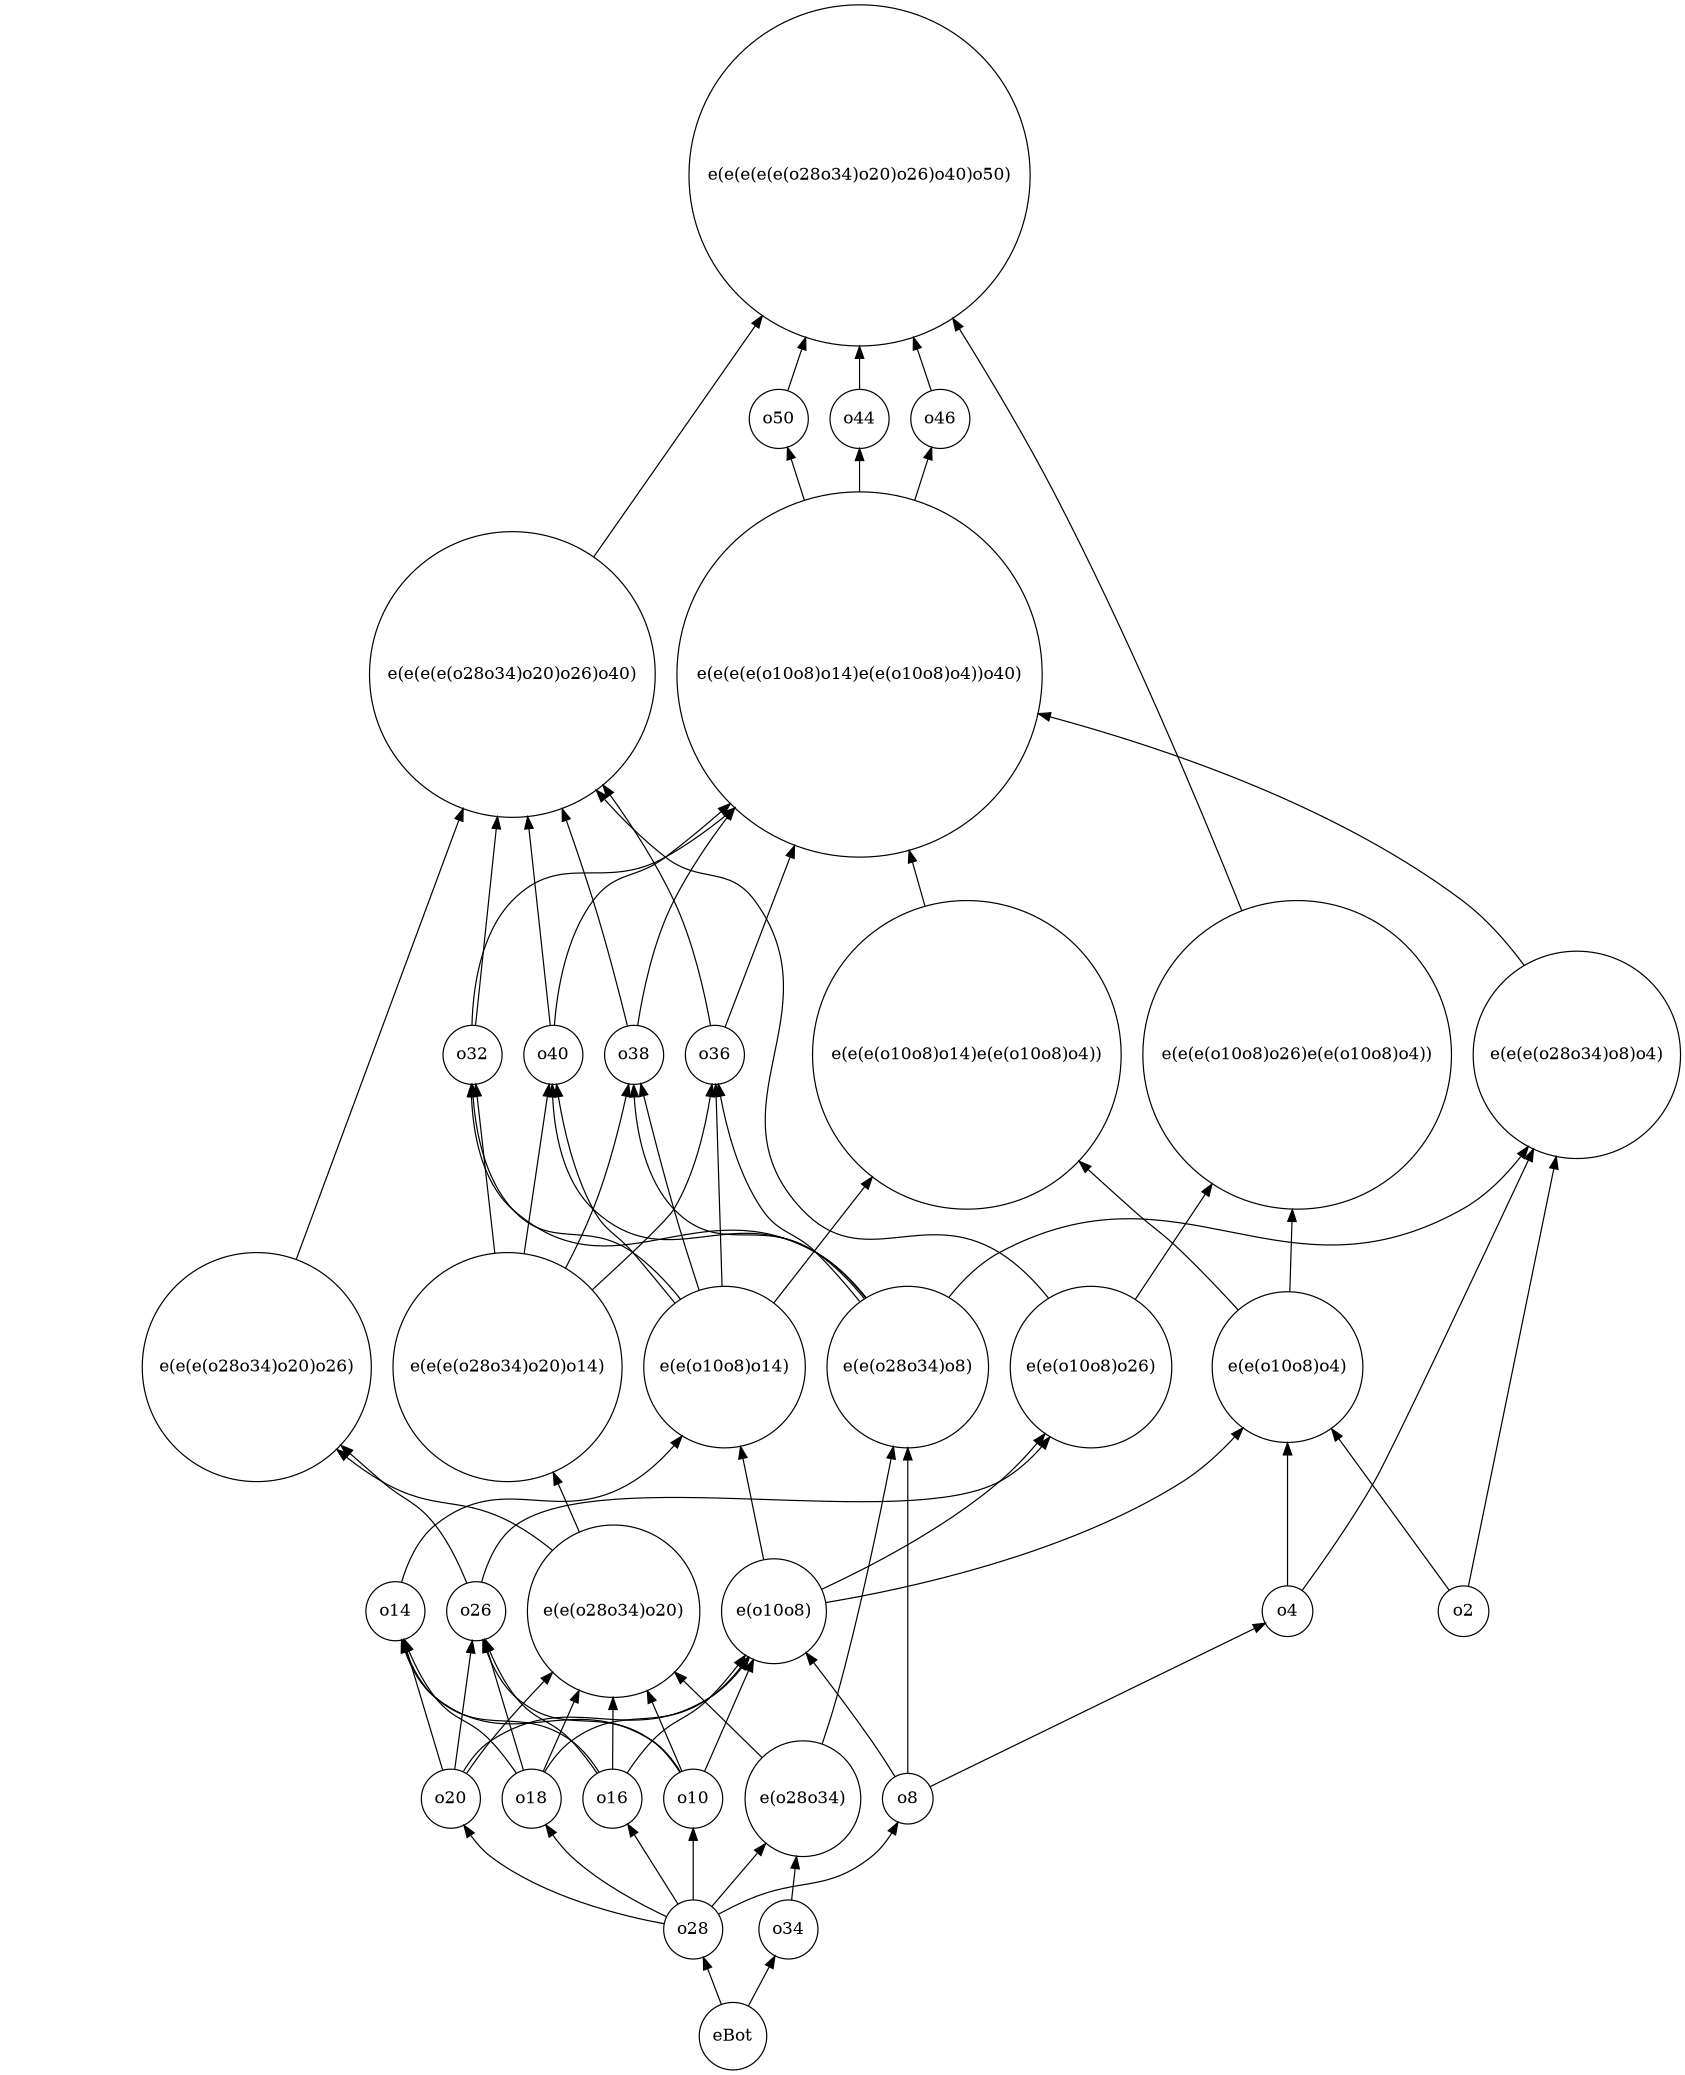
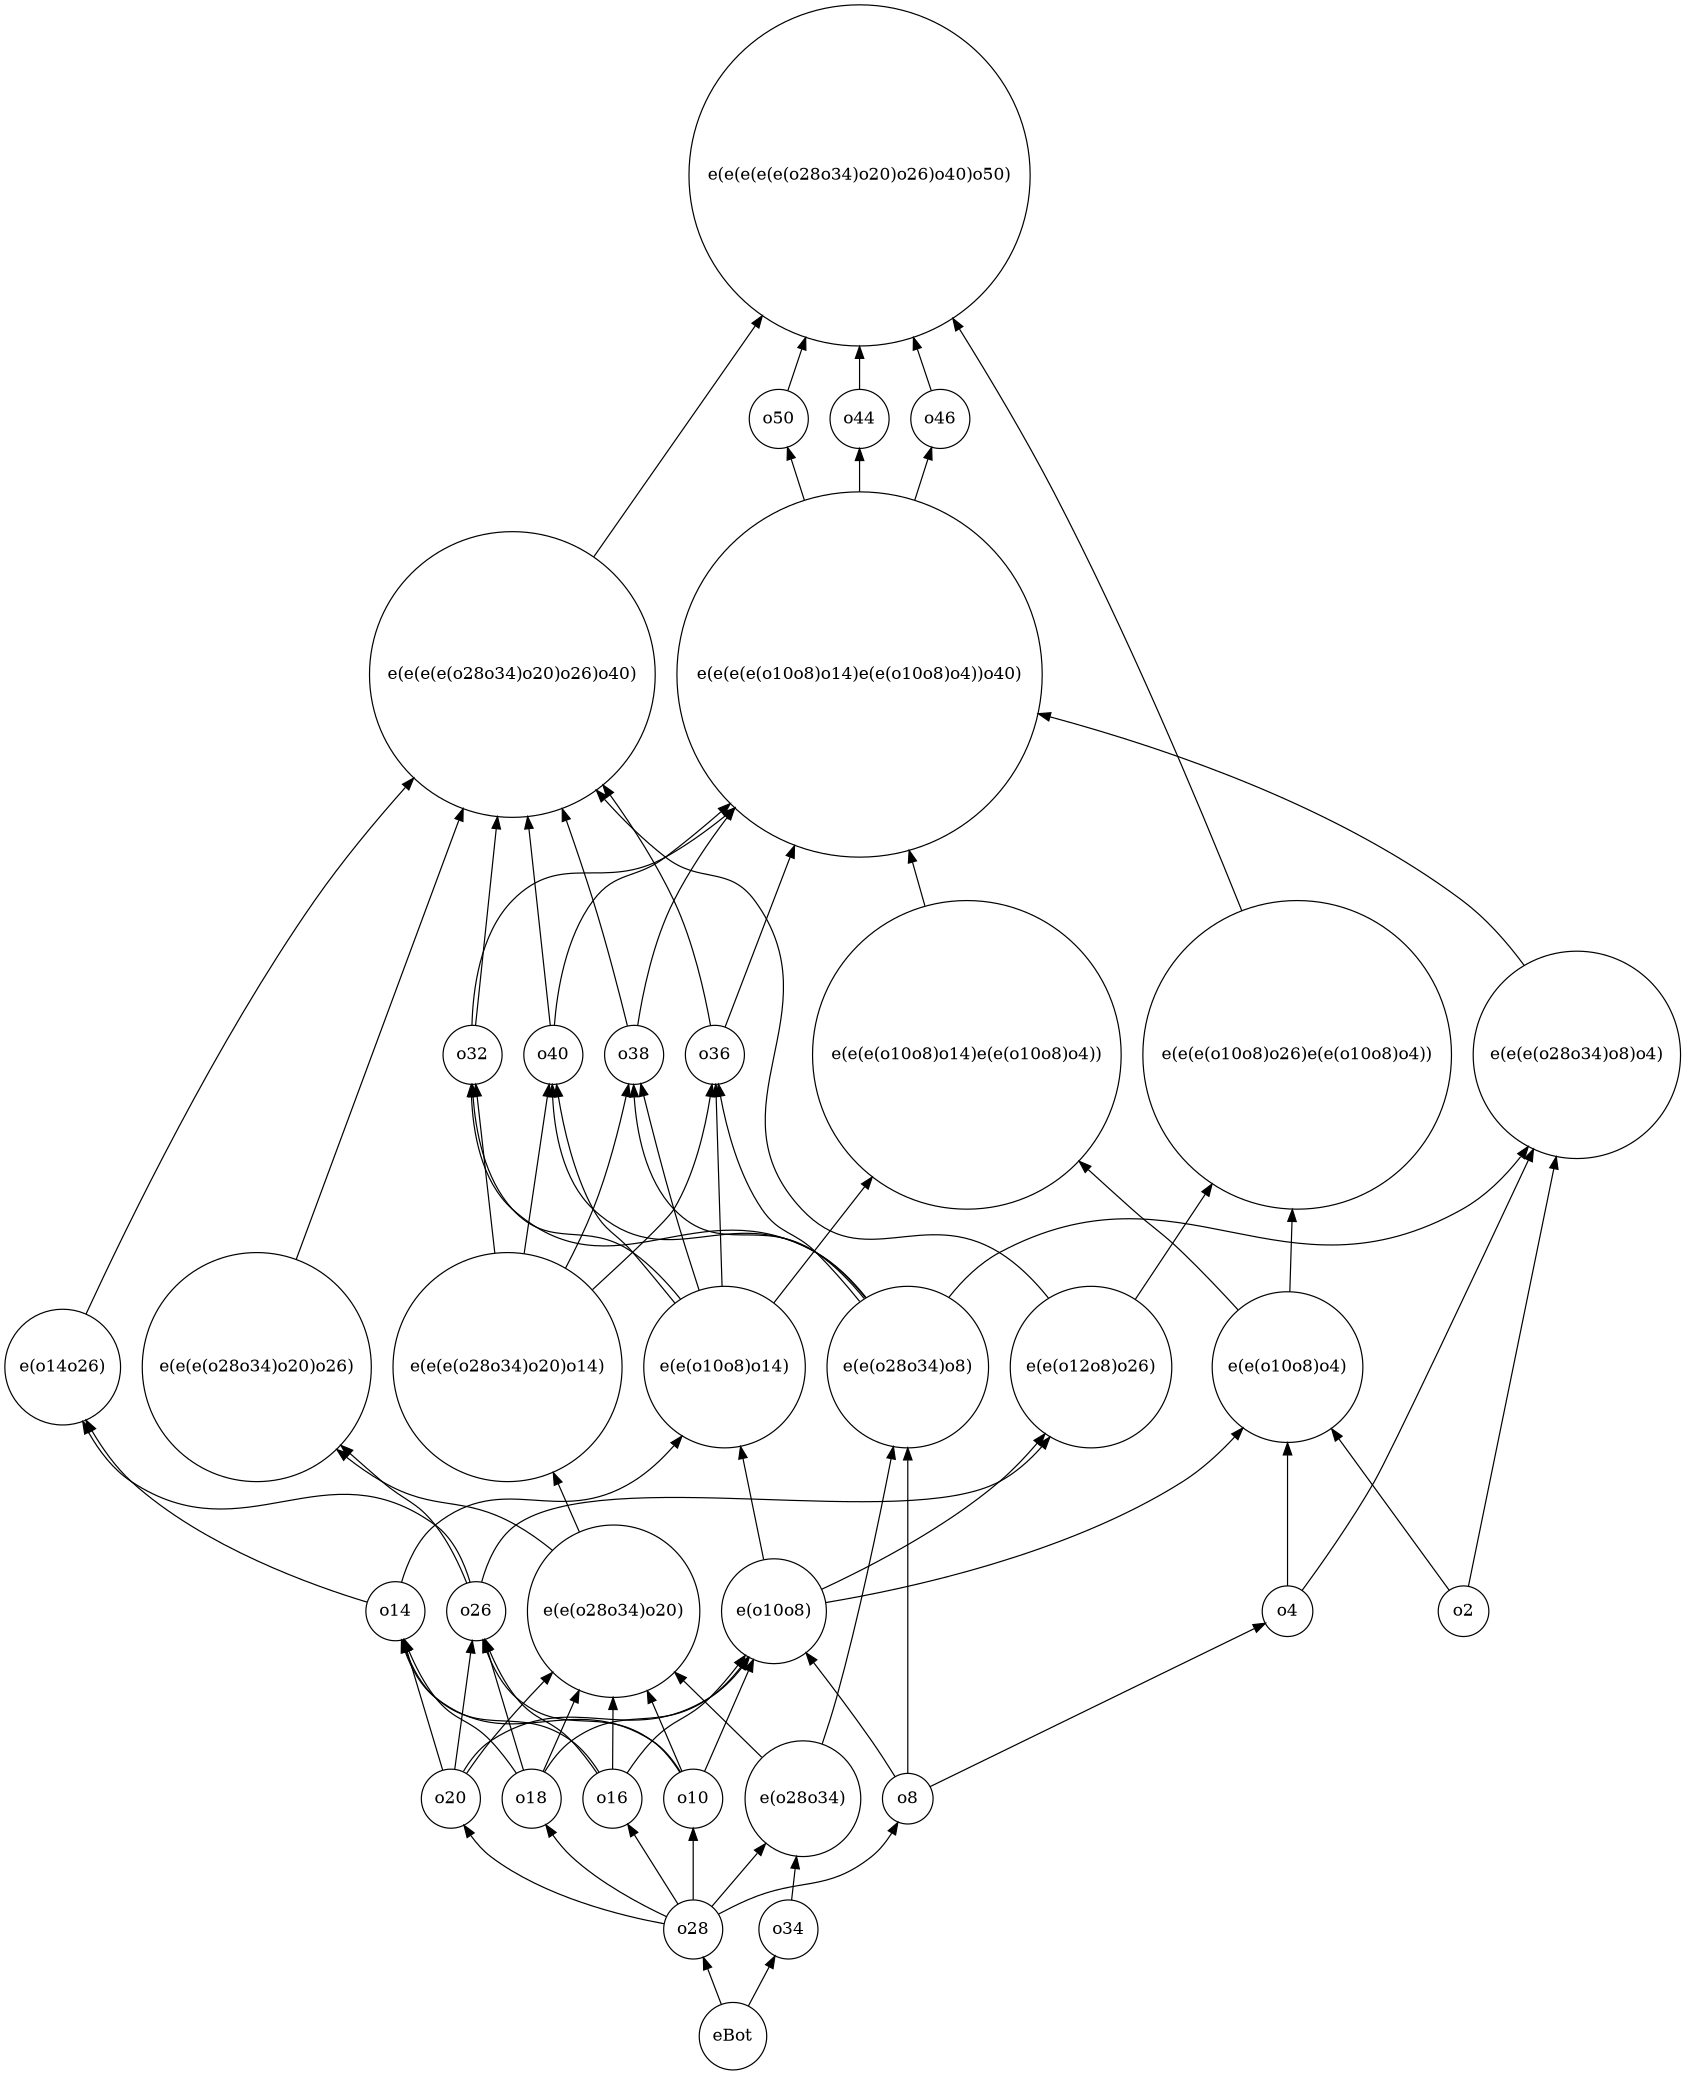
none -> (63, 1367)
(1091, 1367) -> (1091, 1367)
